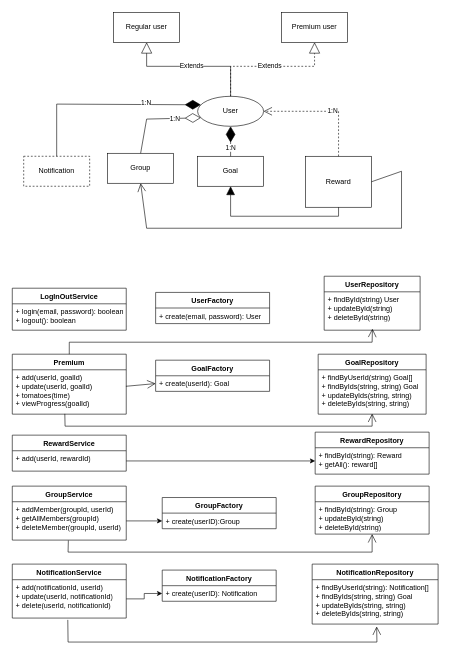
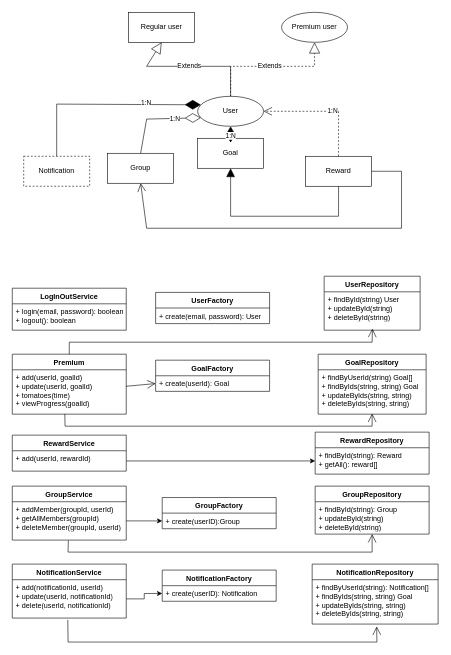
(147, 27) -> (162, 27)
(315, 27) -> (315, 27)
(231, 171) -> (231, 153)
(339, 182) -> (339, 171)
